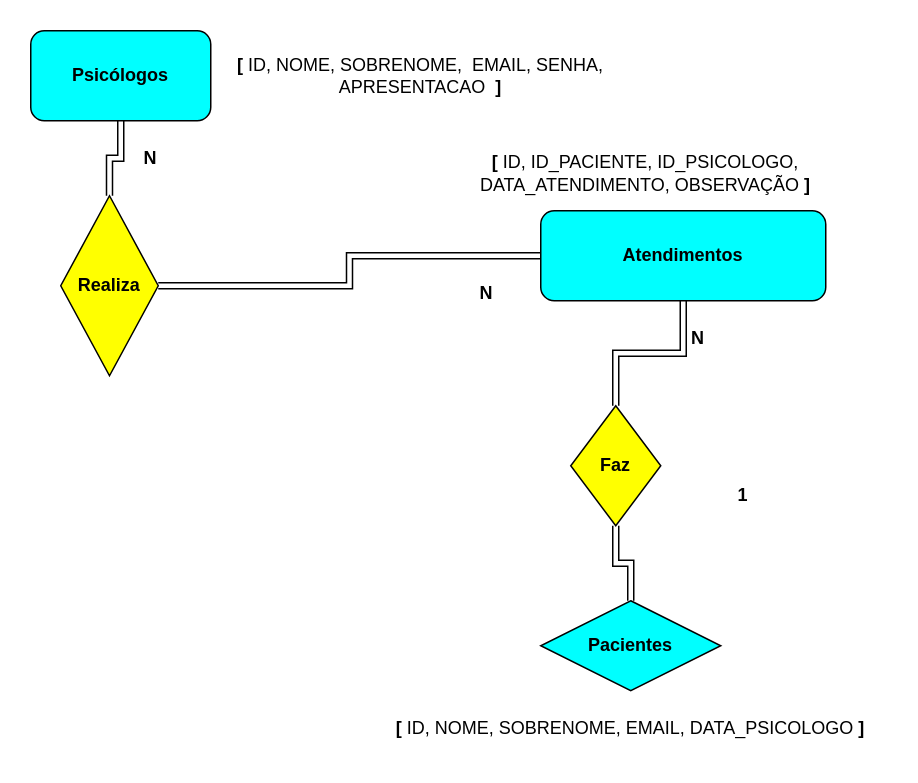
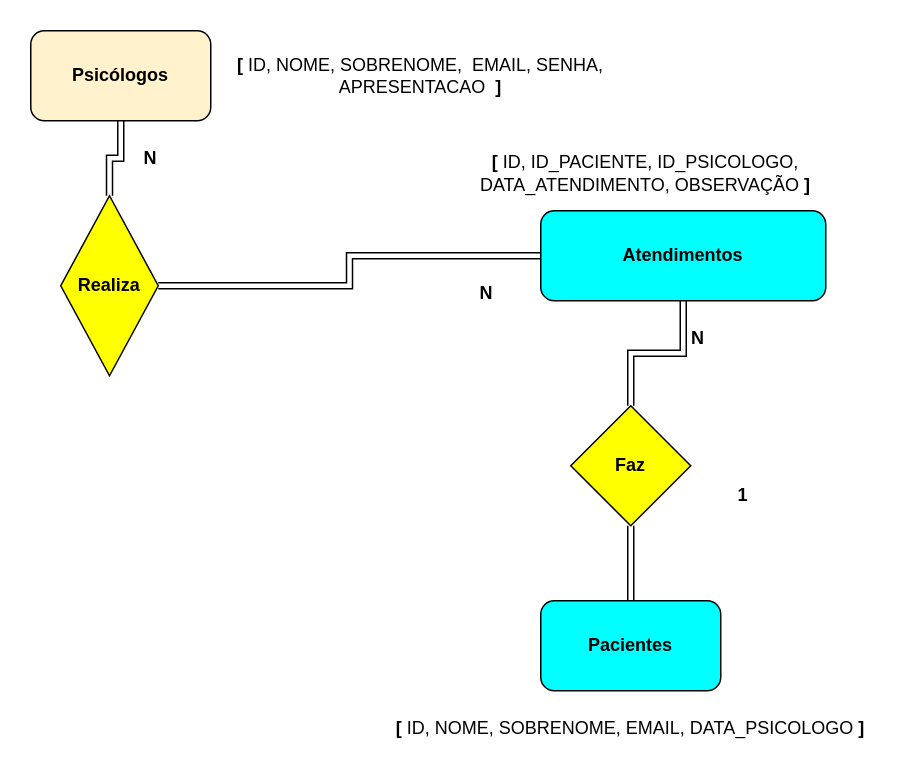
(121, 76) -> (121, 76)
(616, 466) -> (631, 466)
(631, 646) -> (631, 646)
